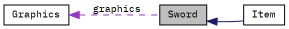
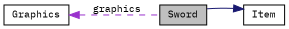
(230, 22) -> (220, 8)
